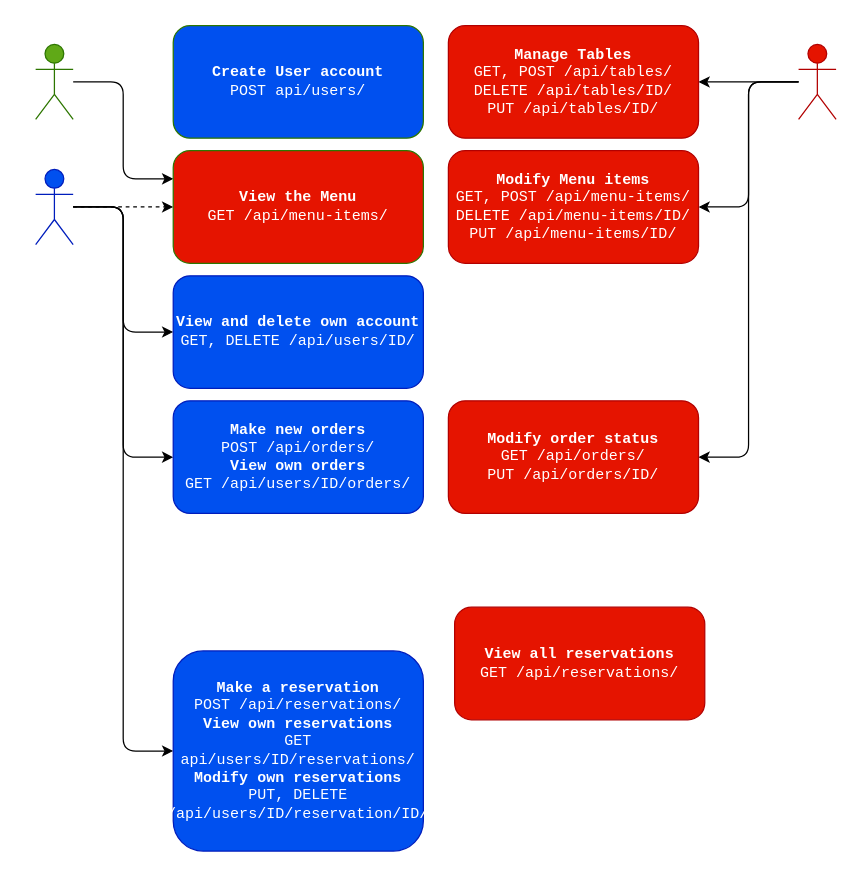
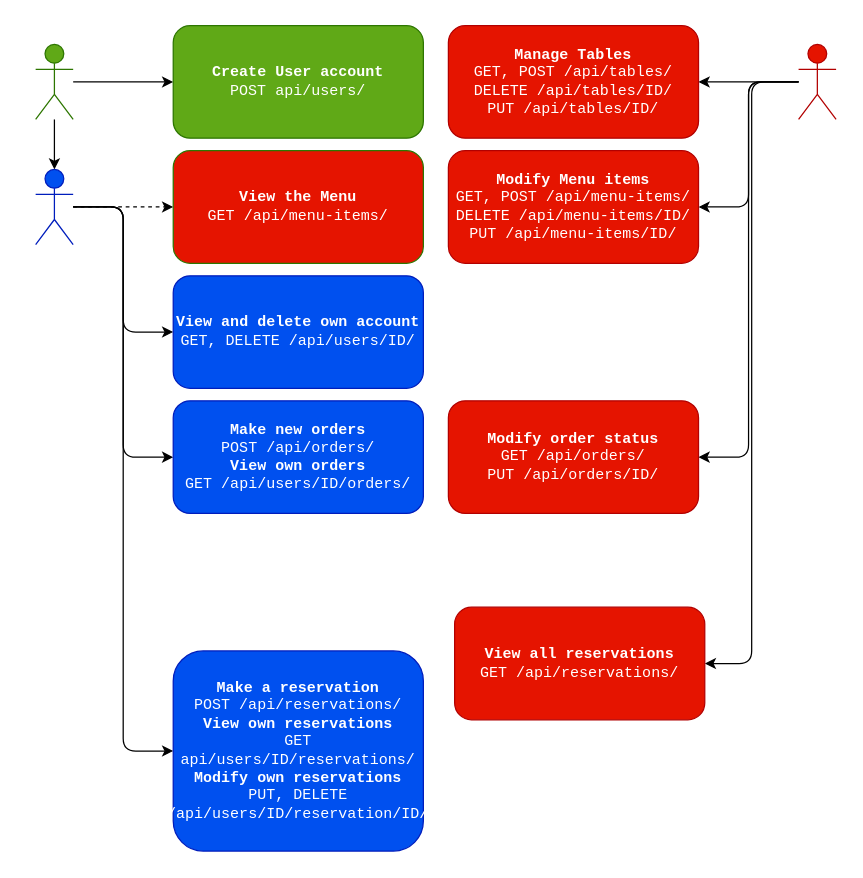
none -> (142, 82)
(298, 82) -> (298, 82)
(123, 148) -> (54, 140)
none -> (751, 389)
